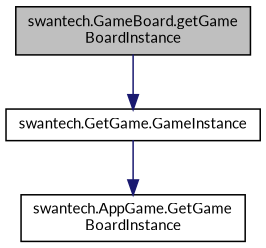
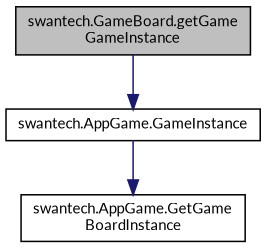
(133, 31) -> (133, 31)
(133, 125) -> (133, 125)
